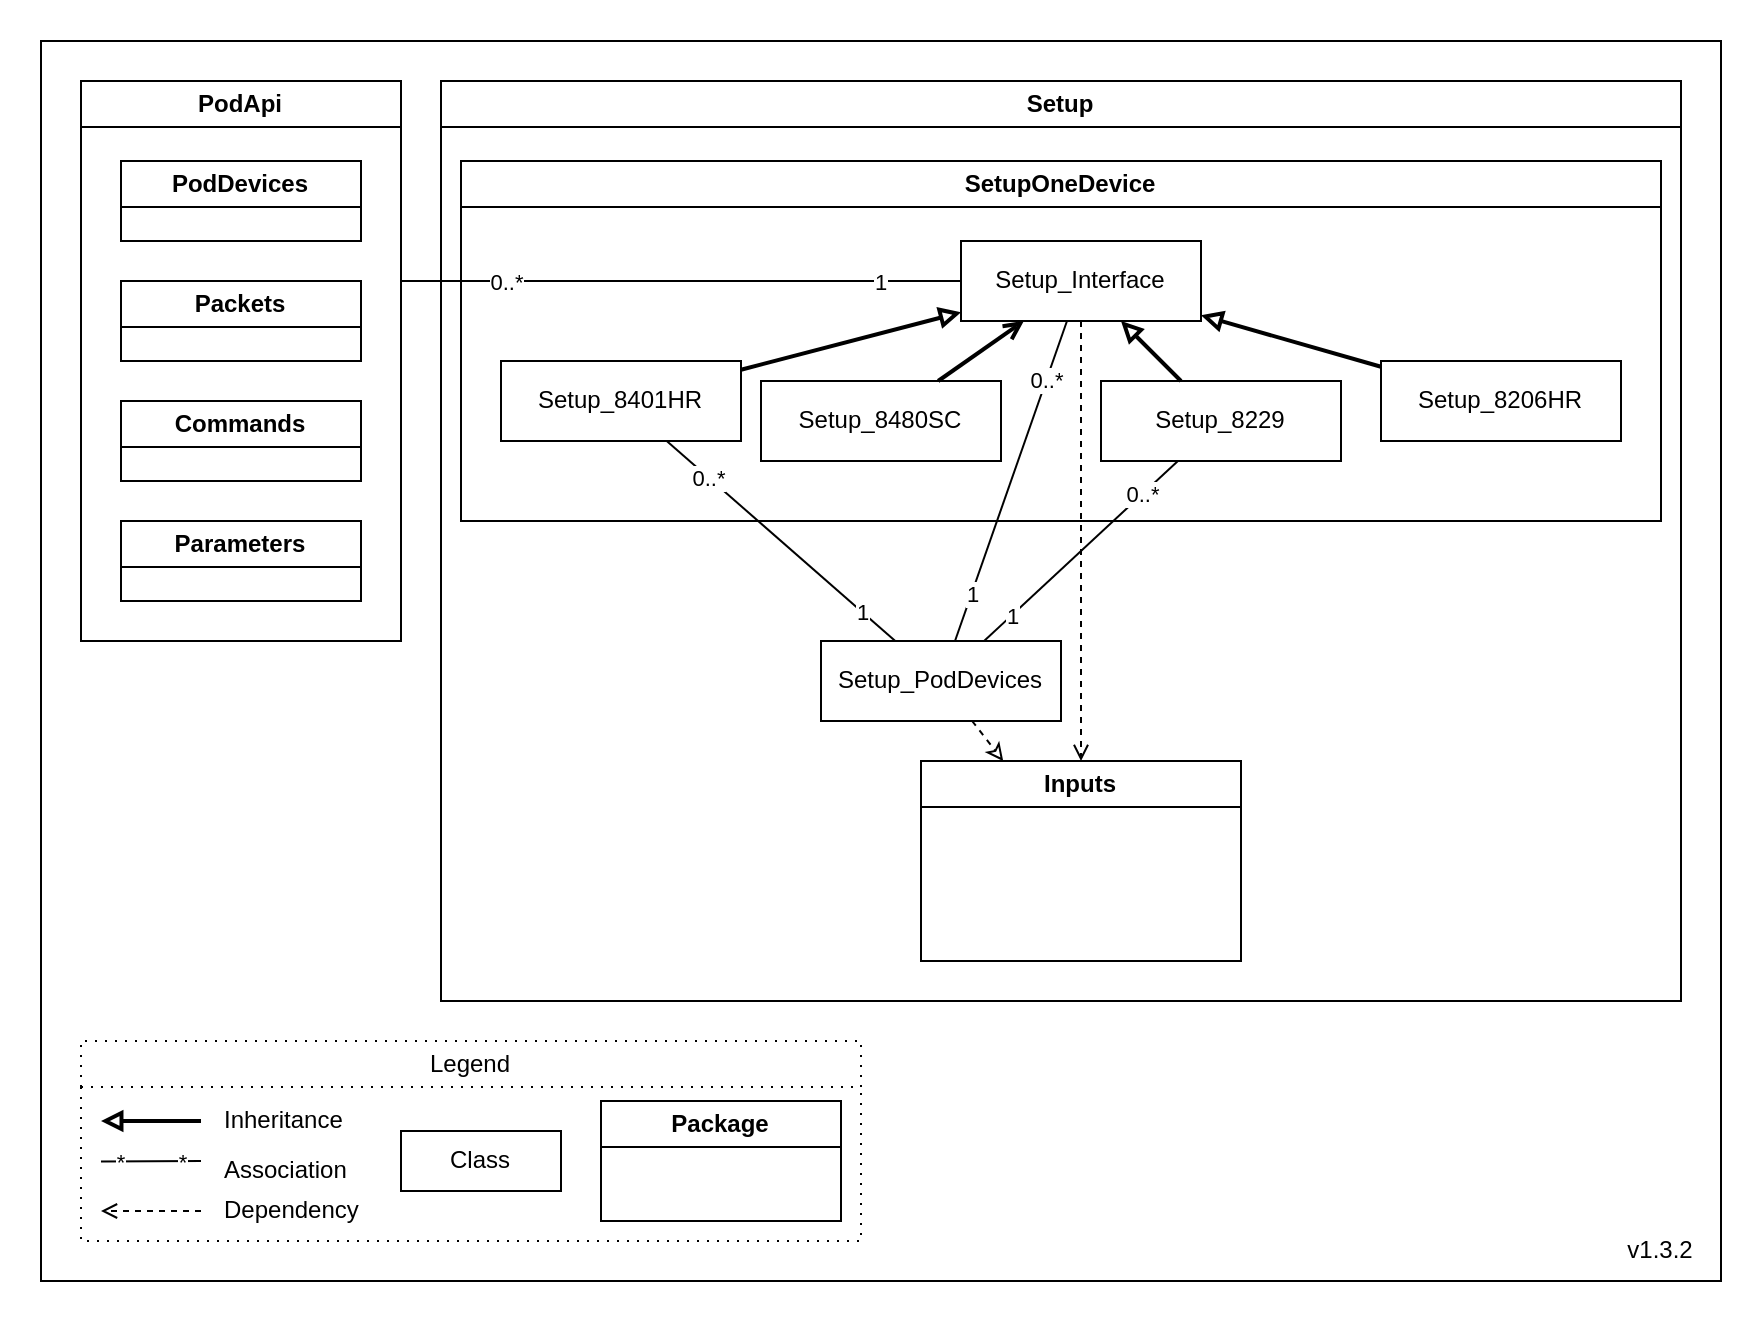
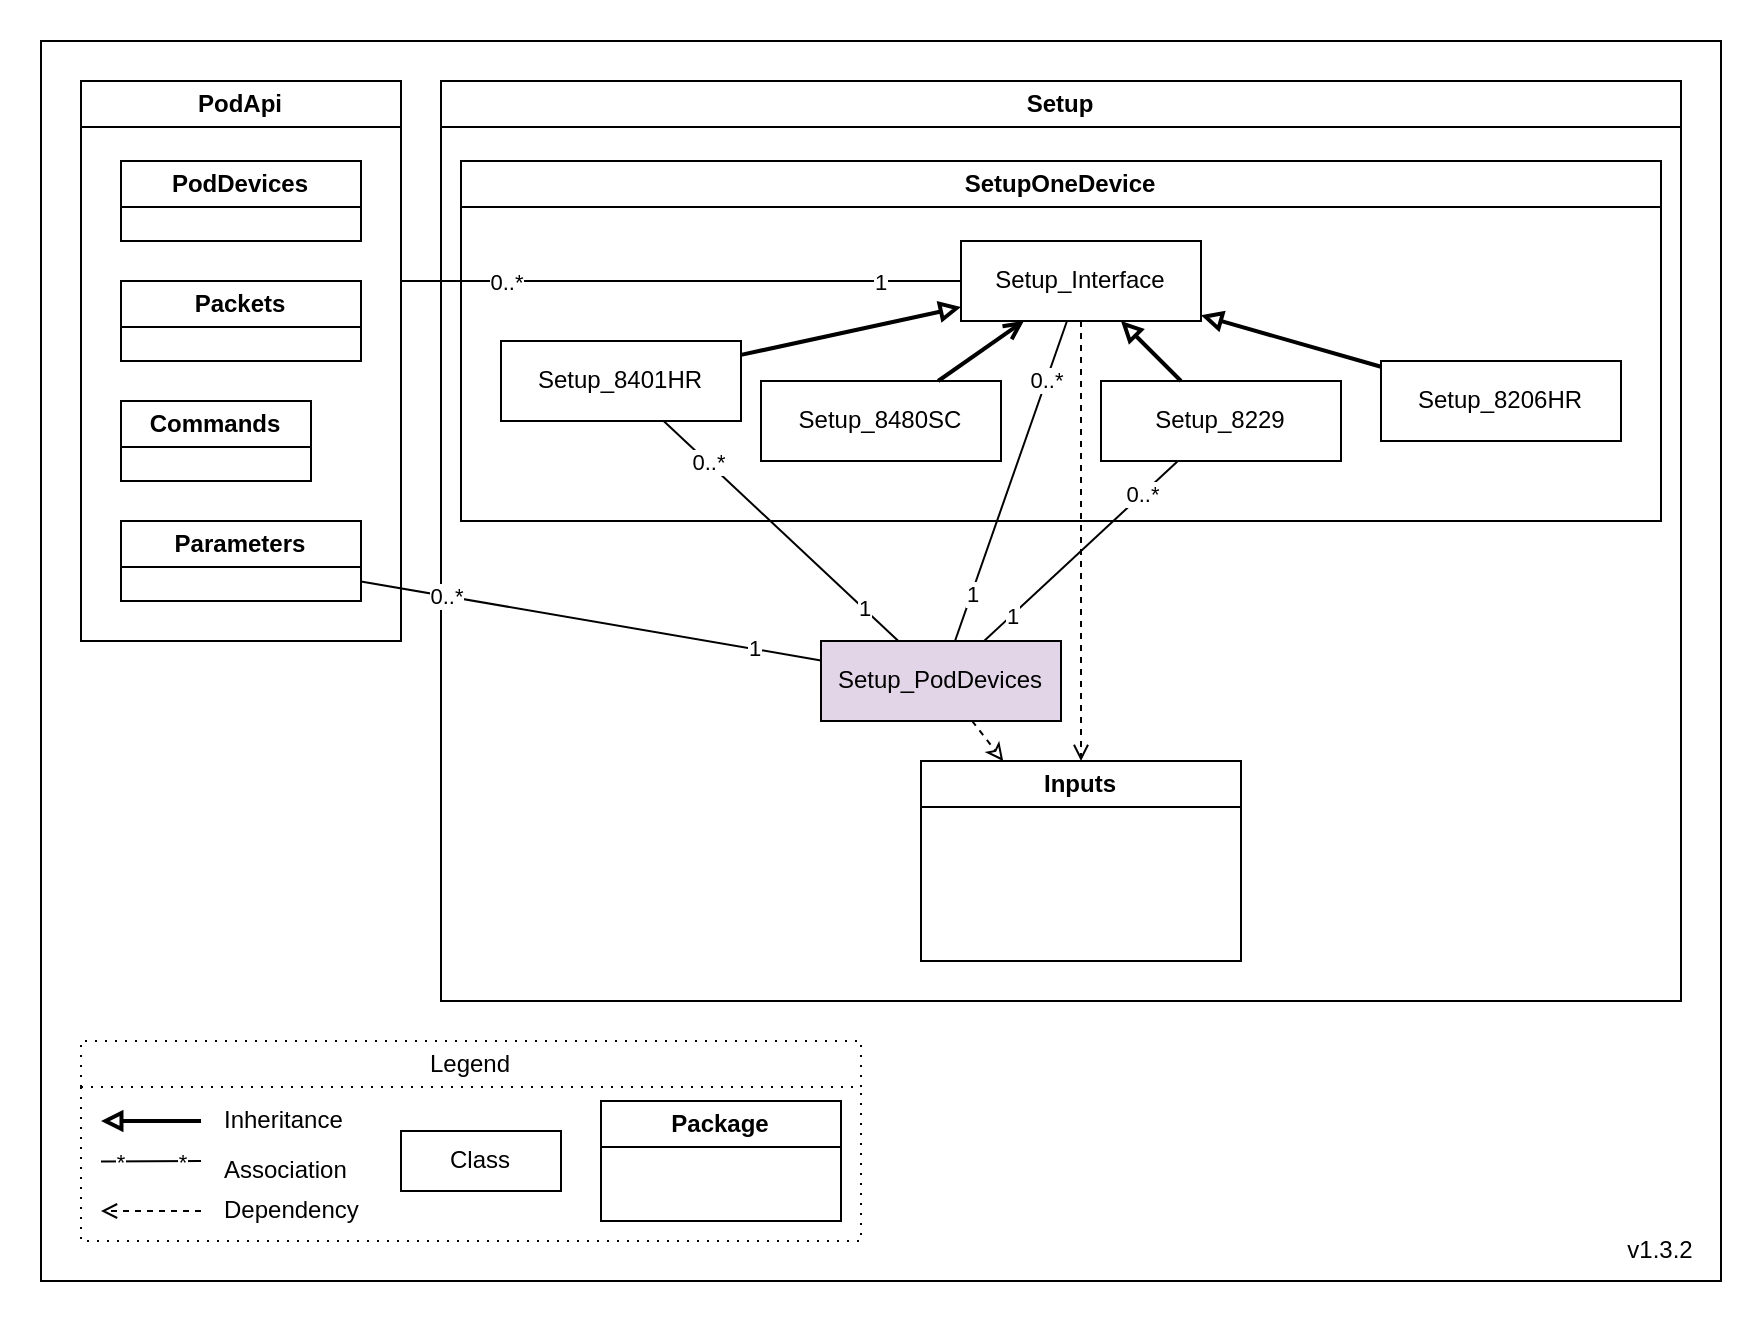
(621, 401) -> (621, 381)
(241, 441) -> (216, 441)
none -> (638, 629)
(941, 681) -> (941, 681)
